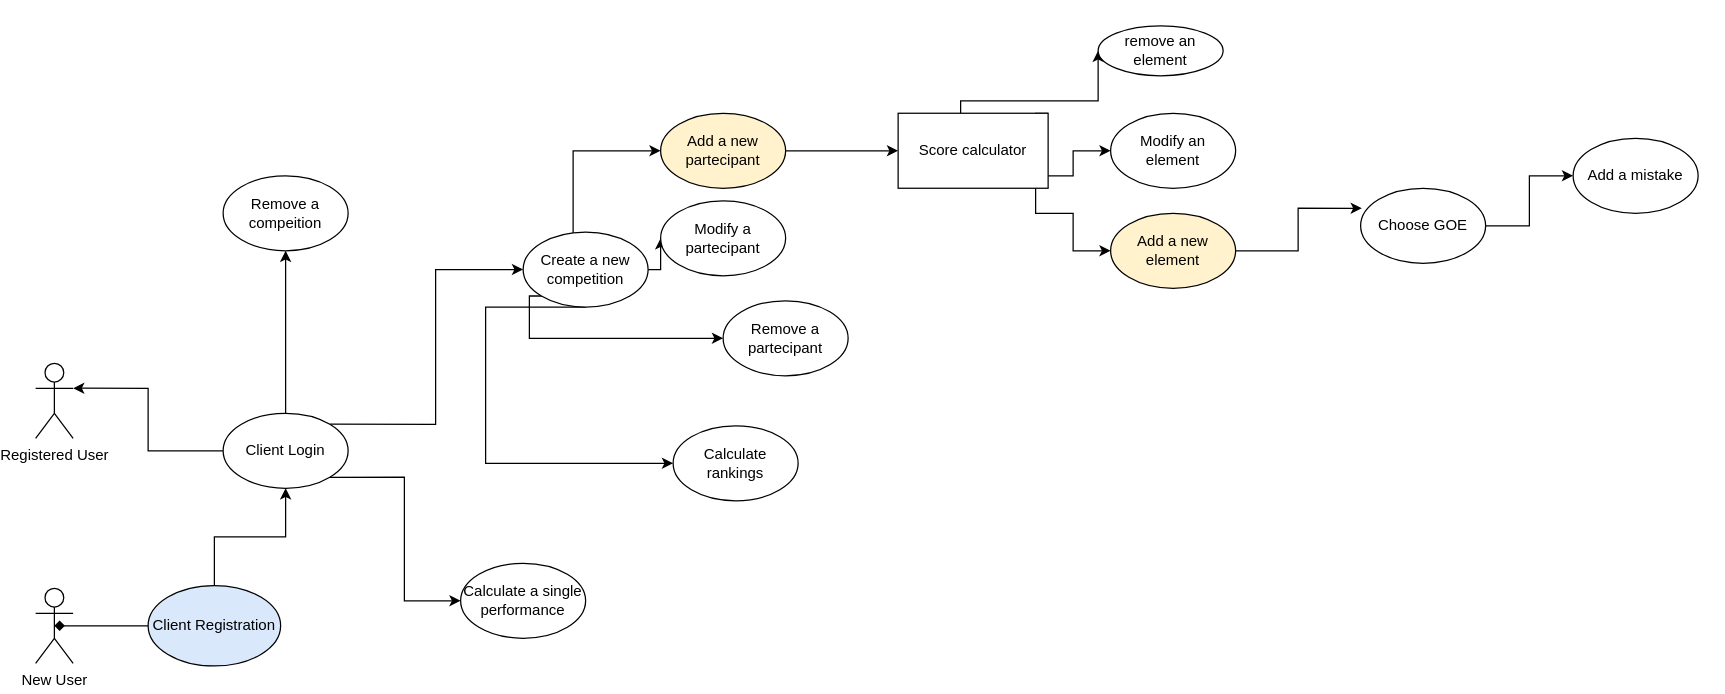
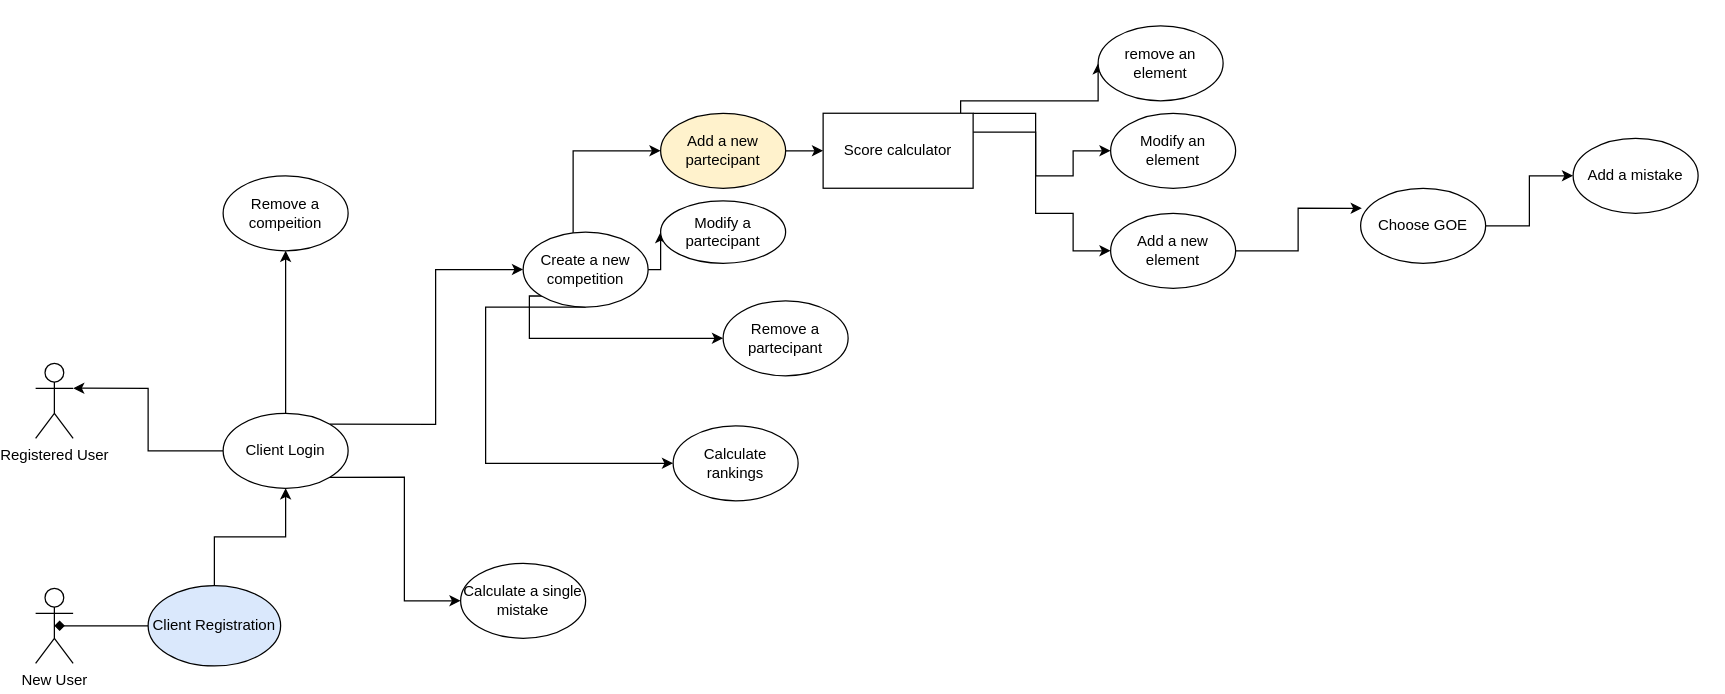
(1161, 51) -> (1161, 63)
(973, 151) -> (898, 151)
(723, 238) -> (723, 232)
(1173, 251) -> (1173, 251)
(523, 601) -> (523, 601)
